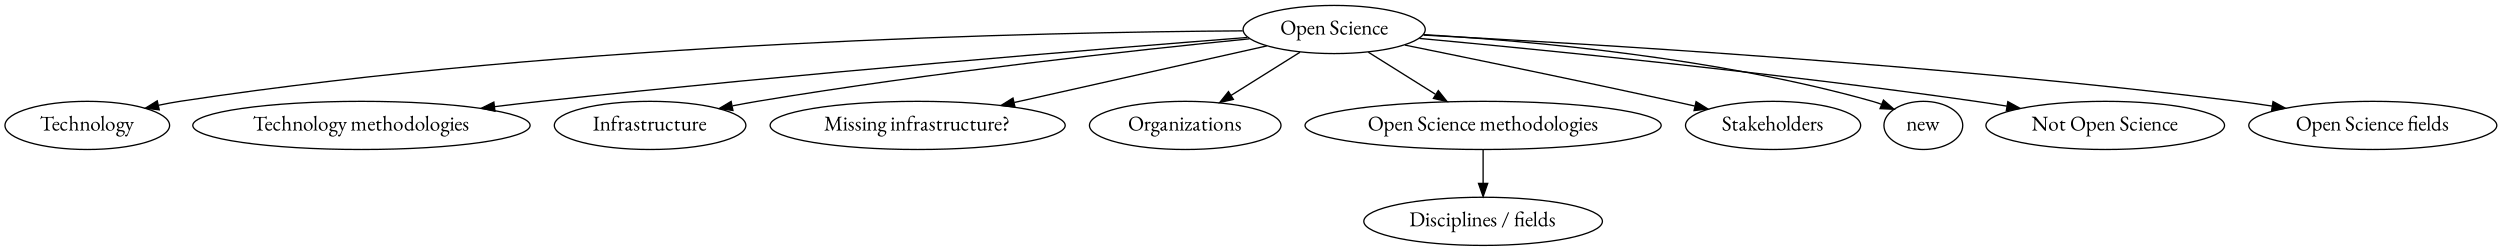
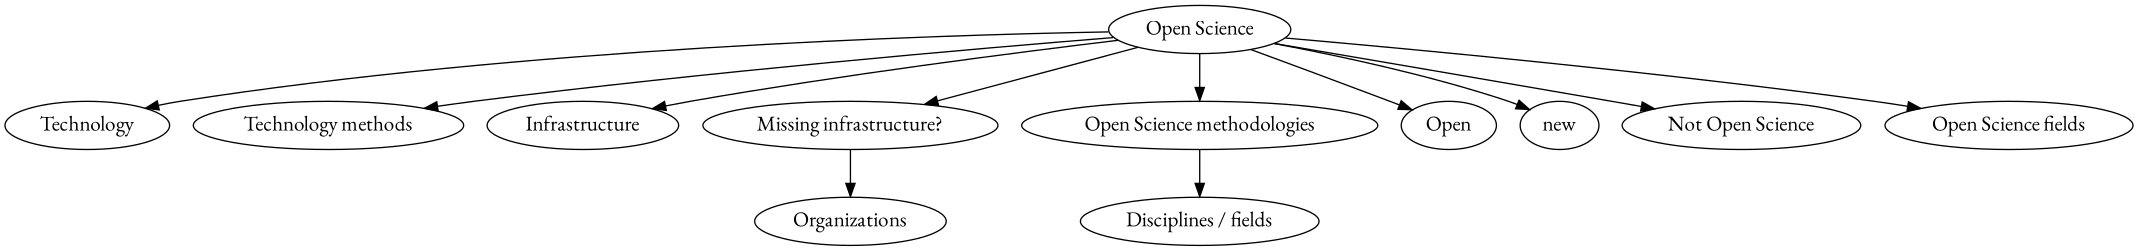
(1265, 74) -> (850, 167)
(361, 125) -> (328, 125)
(1773, 125) -> (1449, 125)
